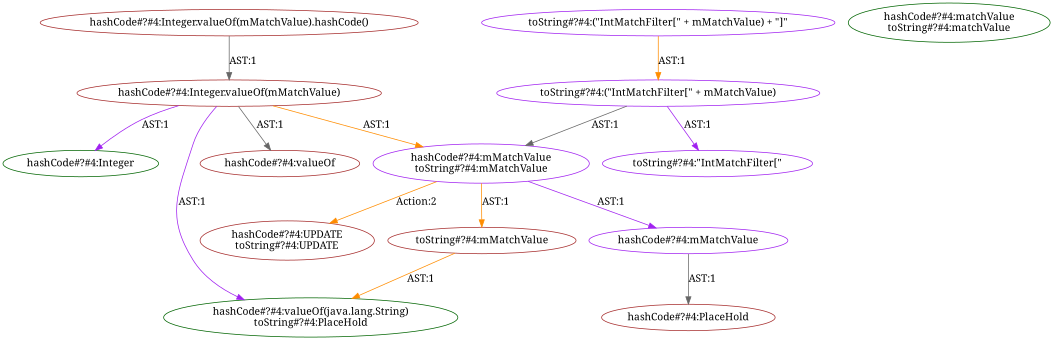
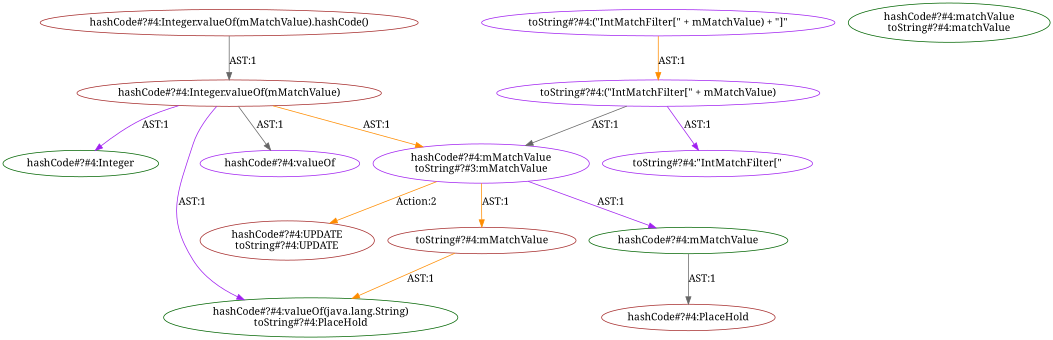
(280, 164) -> (280, 164)
(481, 164) -> (481, 164)
(688, 241) -> (688, 241)
